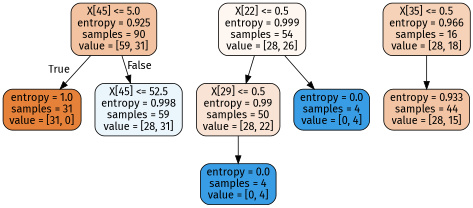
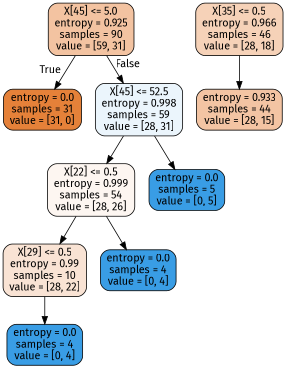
(427, 29) -> (239, 29)
(42, 110) -> (42, 110)
(238, 110) -> (45, 270)
none -> (117, 146)
none -> (187, 190)
